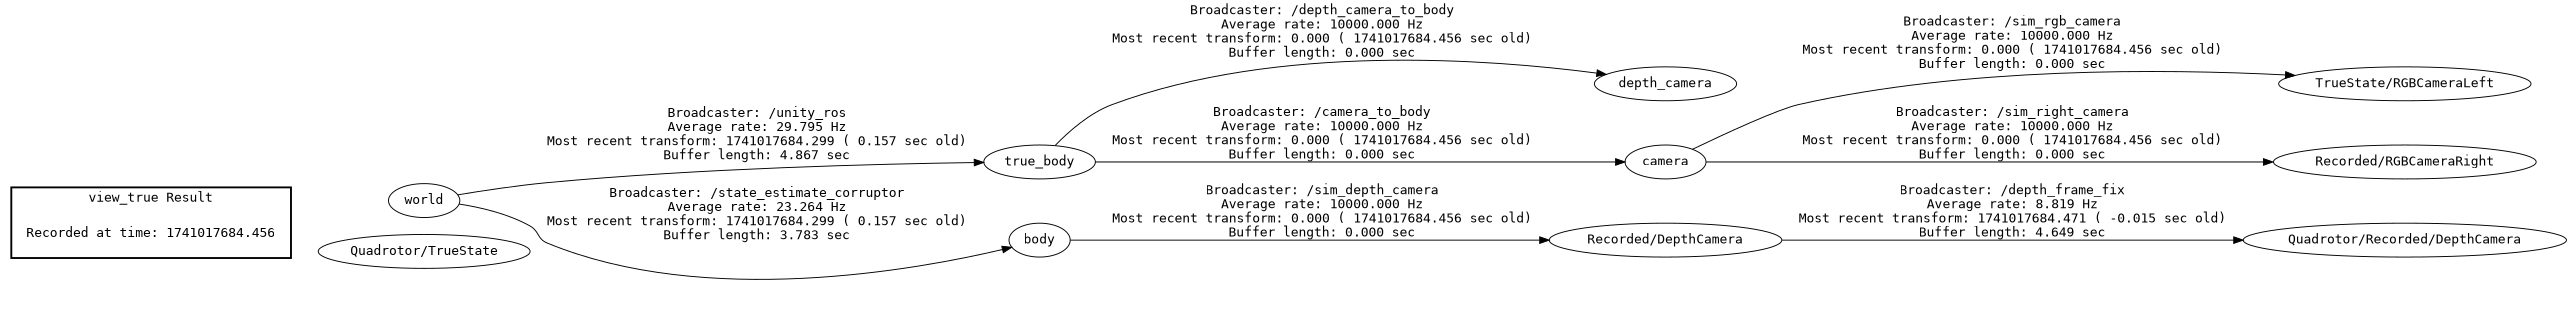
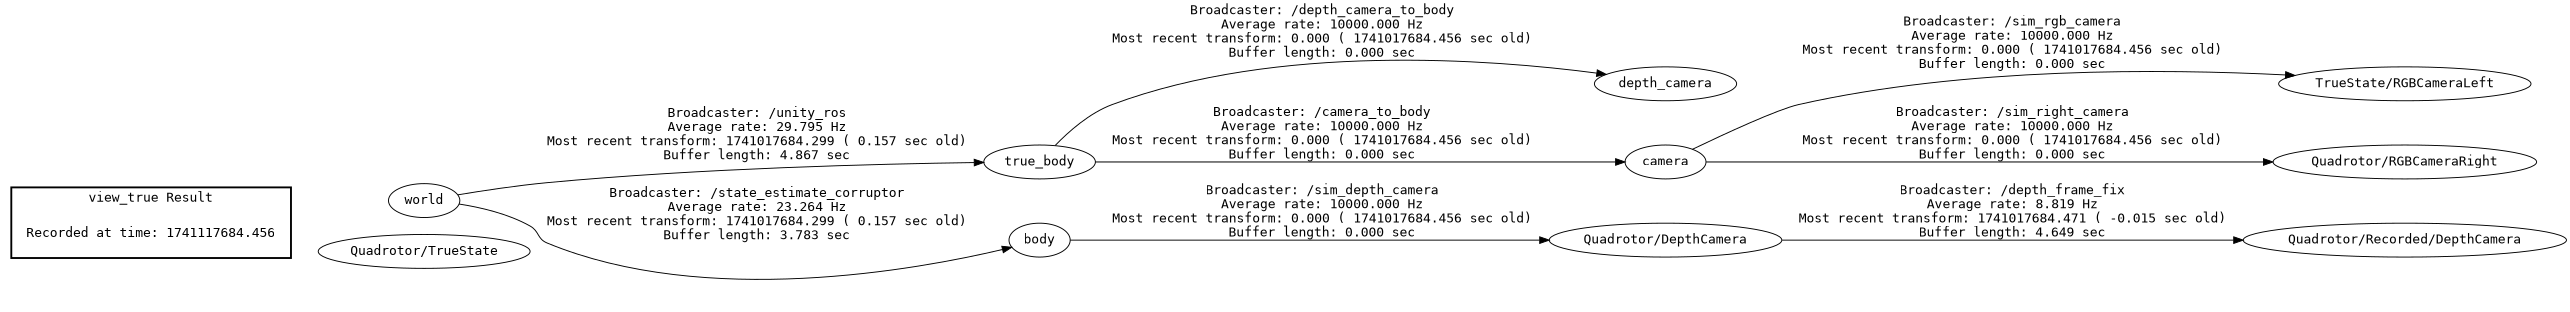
(2405, 162) -> (2405, 162)
(151, 234) -> (151, 234)
(1666, 240) -> (1666, 240)
